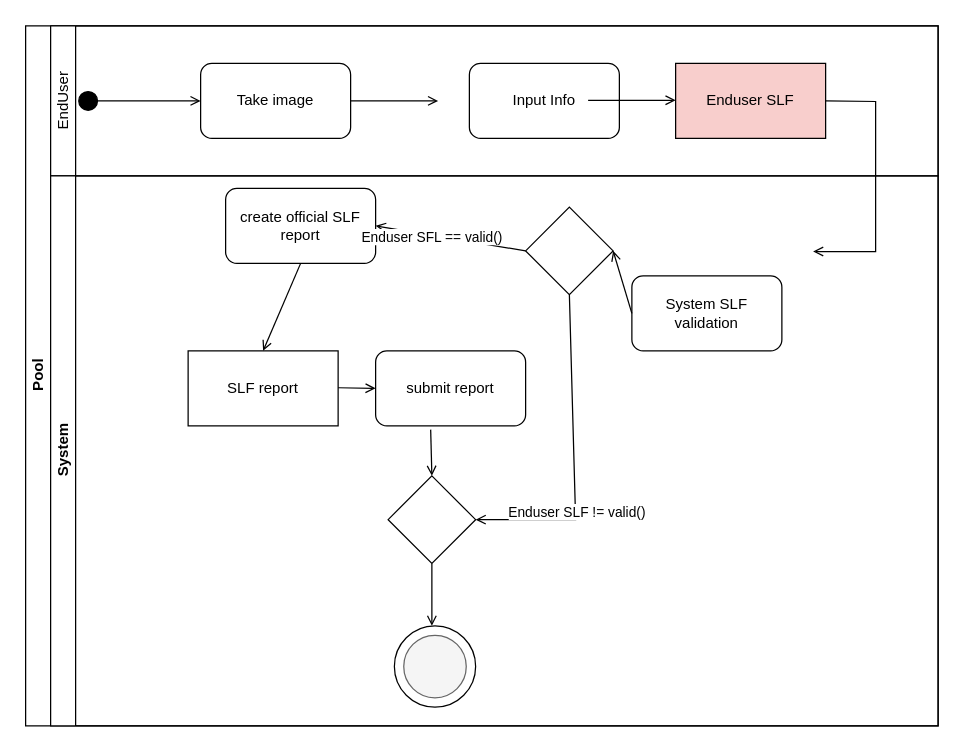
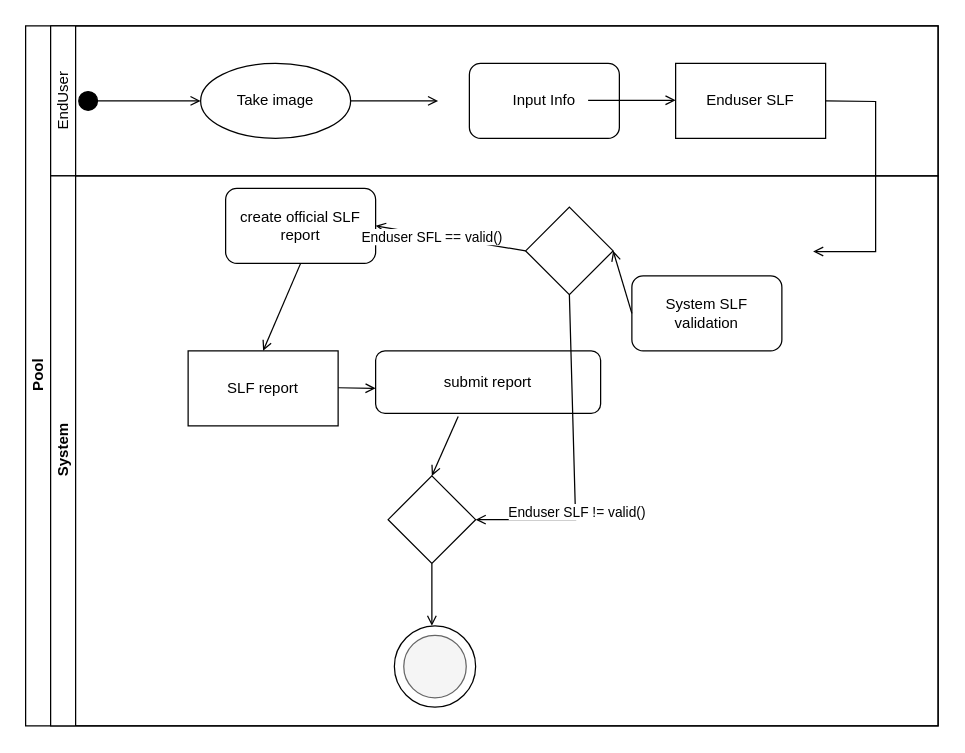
(276, 101) -> (276, 101)
(751, 101) -> (751, 101)
(451, 388) -> (488, 382)
